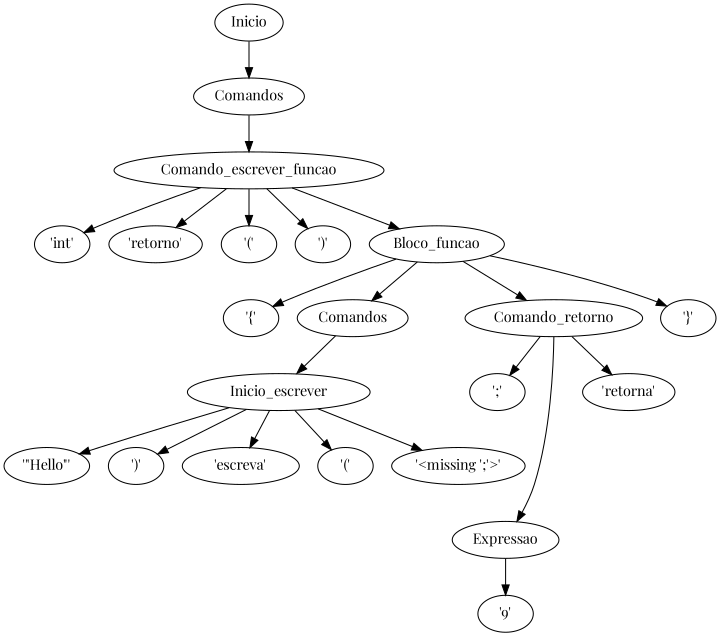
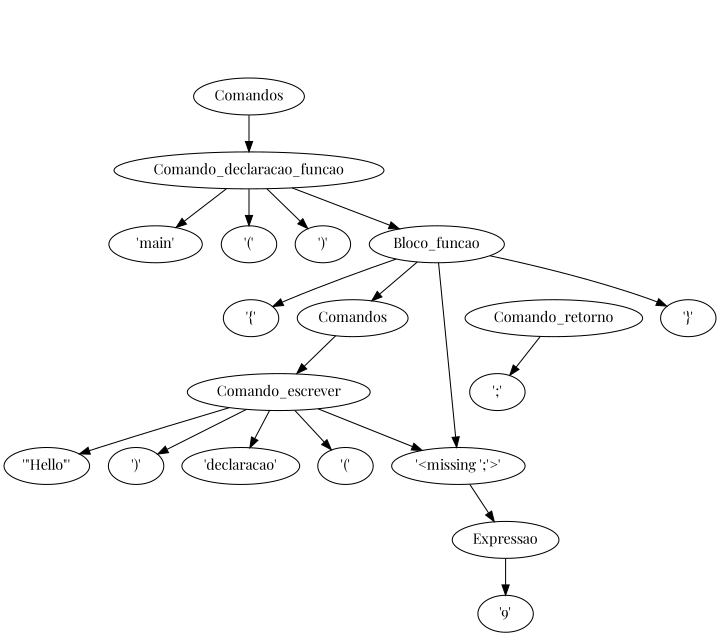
(249, 23) -> none
(249, 170) -> (249, 170)
(62, 244) -> none
(156, 244) -> (156, 244)
(490, 278) -> (447, 350)
(279, 392) -> (279, 392)
(629, 392) -> none
(547, 427) -> (479, 499)
(241, 466) -> (241, 466)
